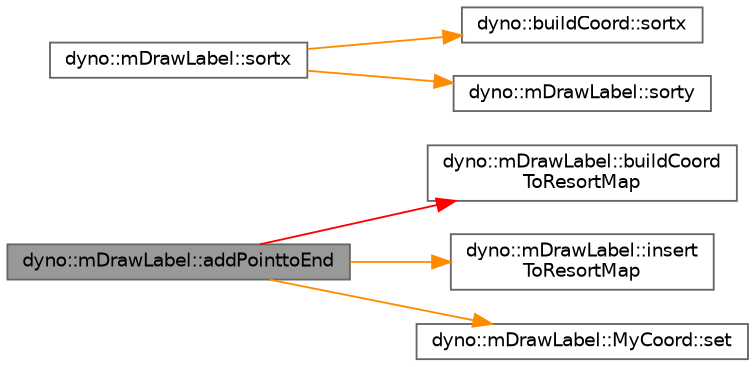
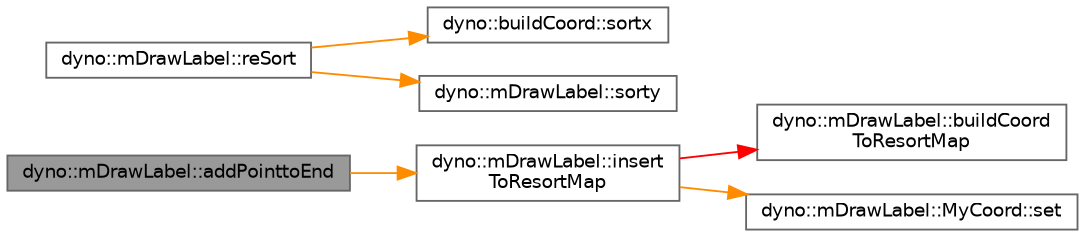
(179, 60) -> (179, 60)
(349, 225) -> (709, 155)
(371, 300) -> (704, 190)
